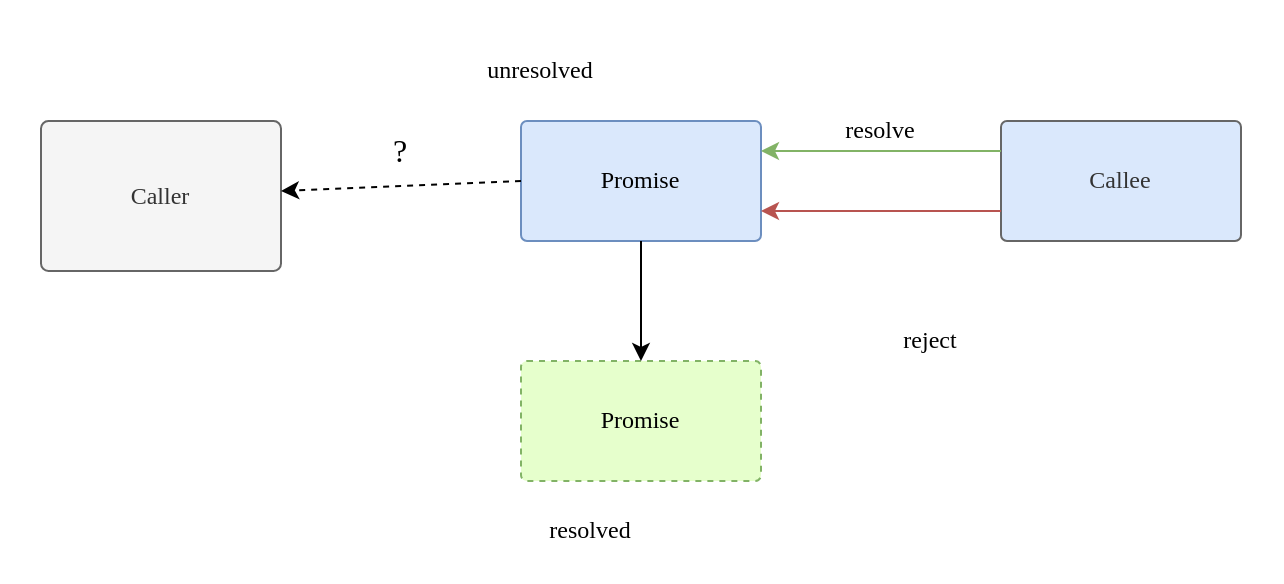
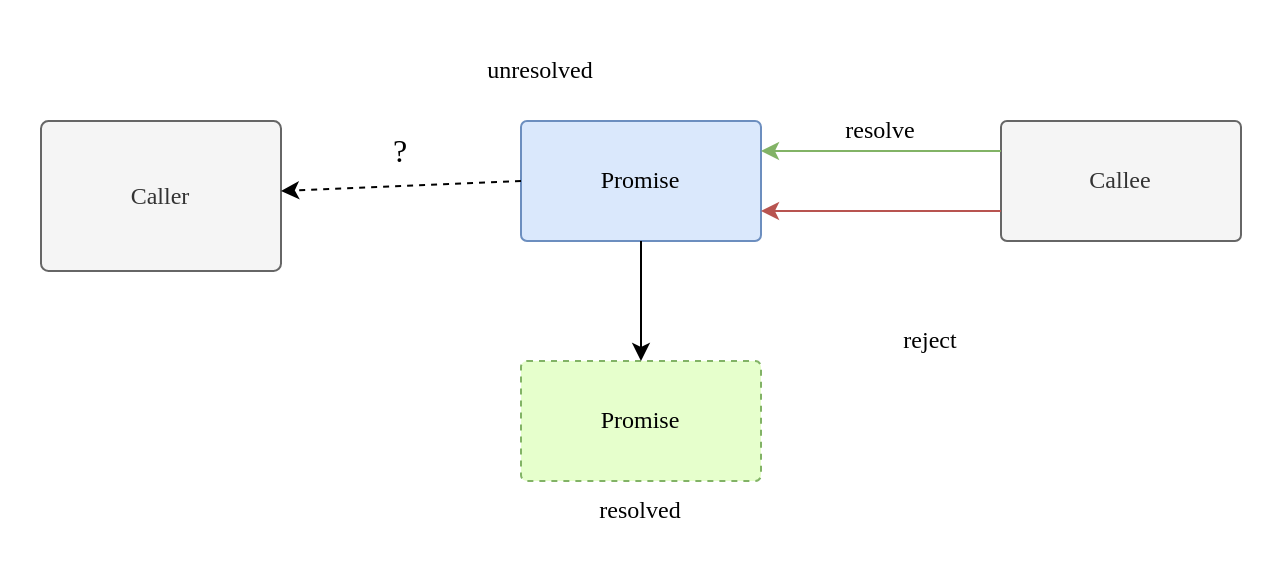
(1121, 181) -> (1121, 181)
(591, 531) -> (641, 511)
